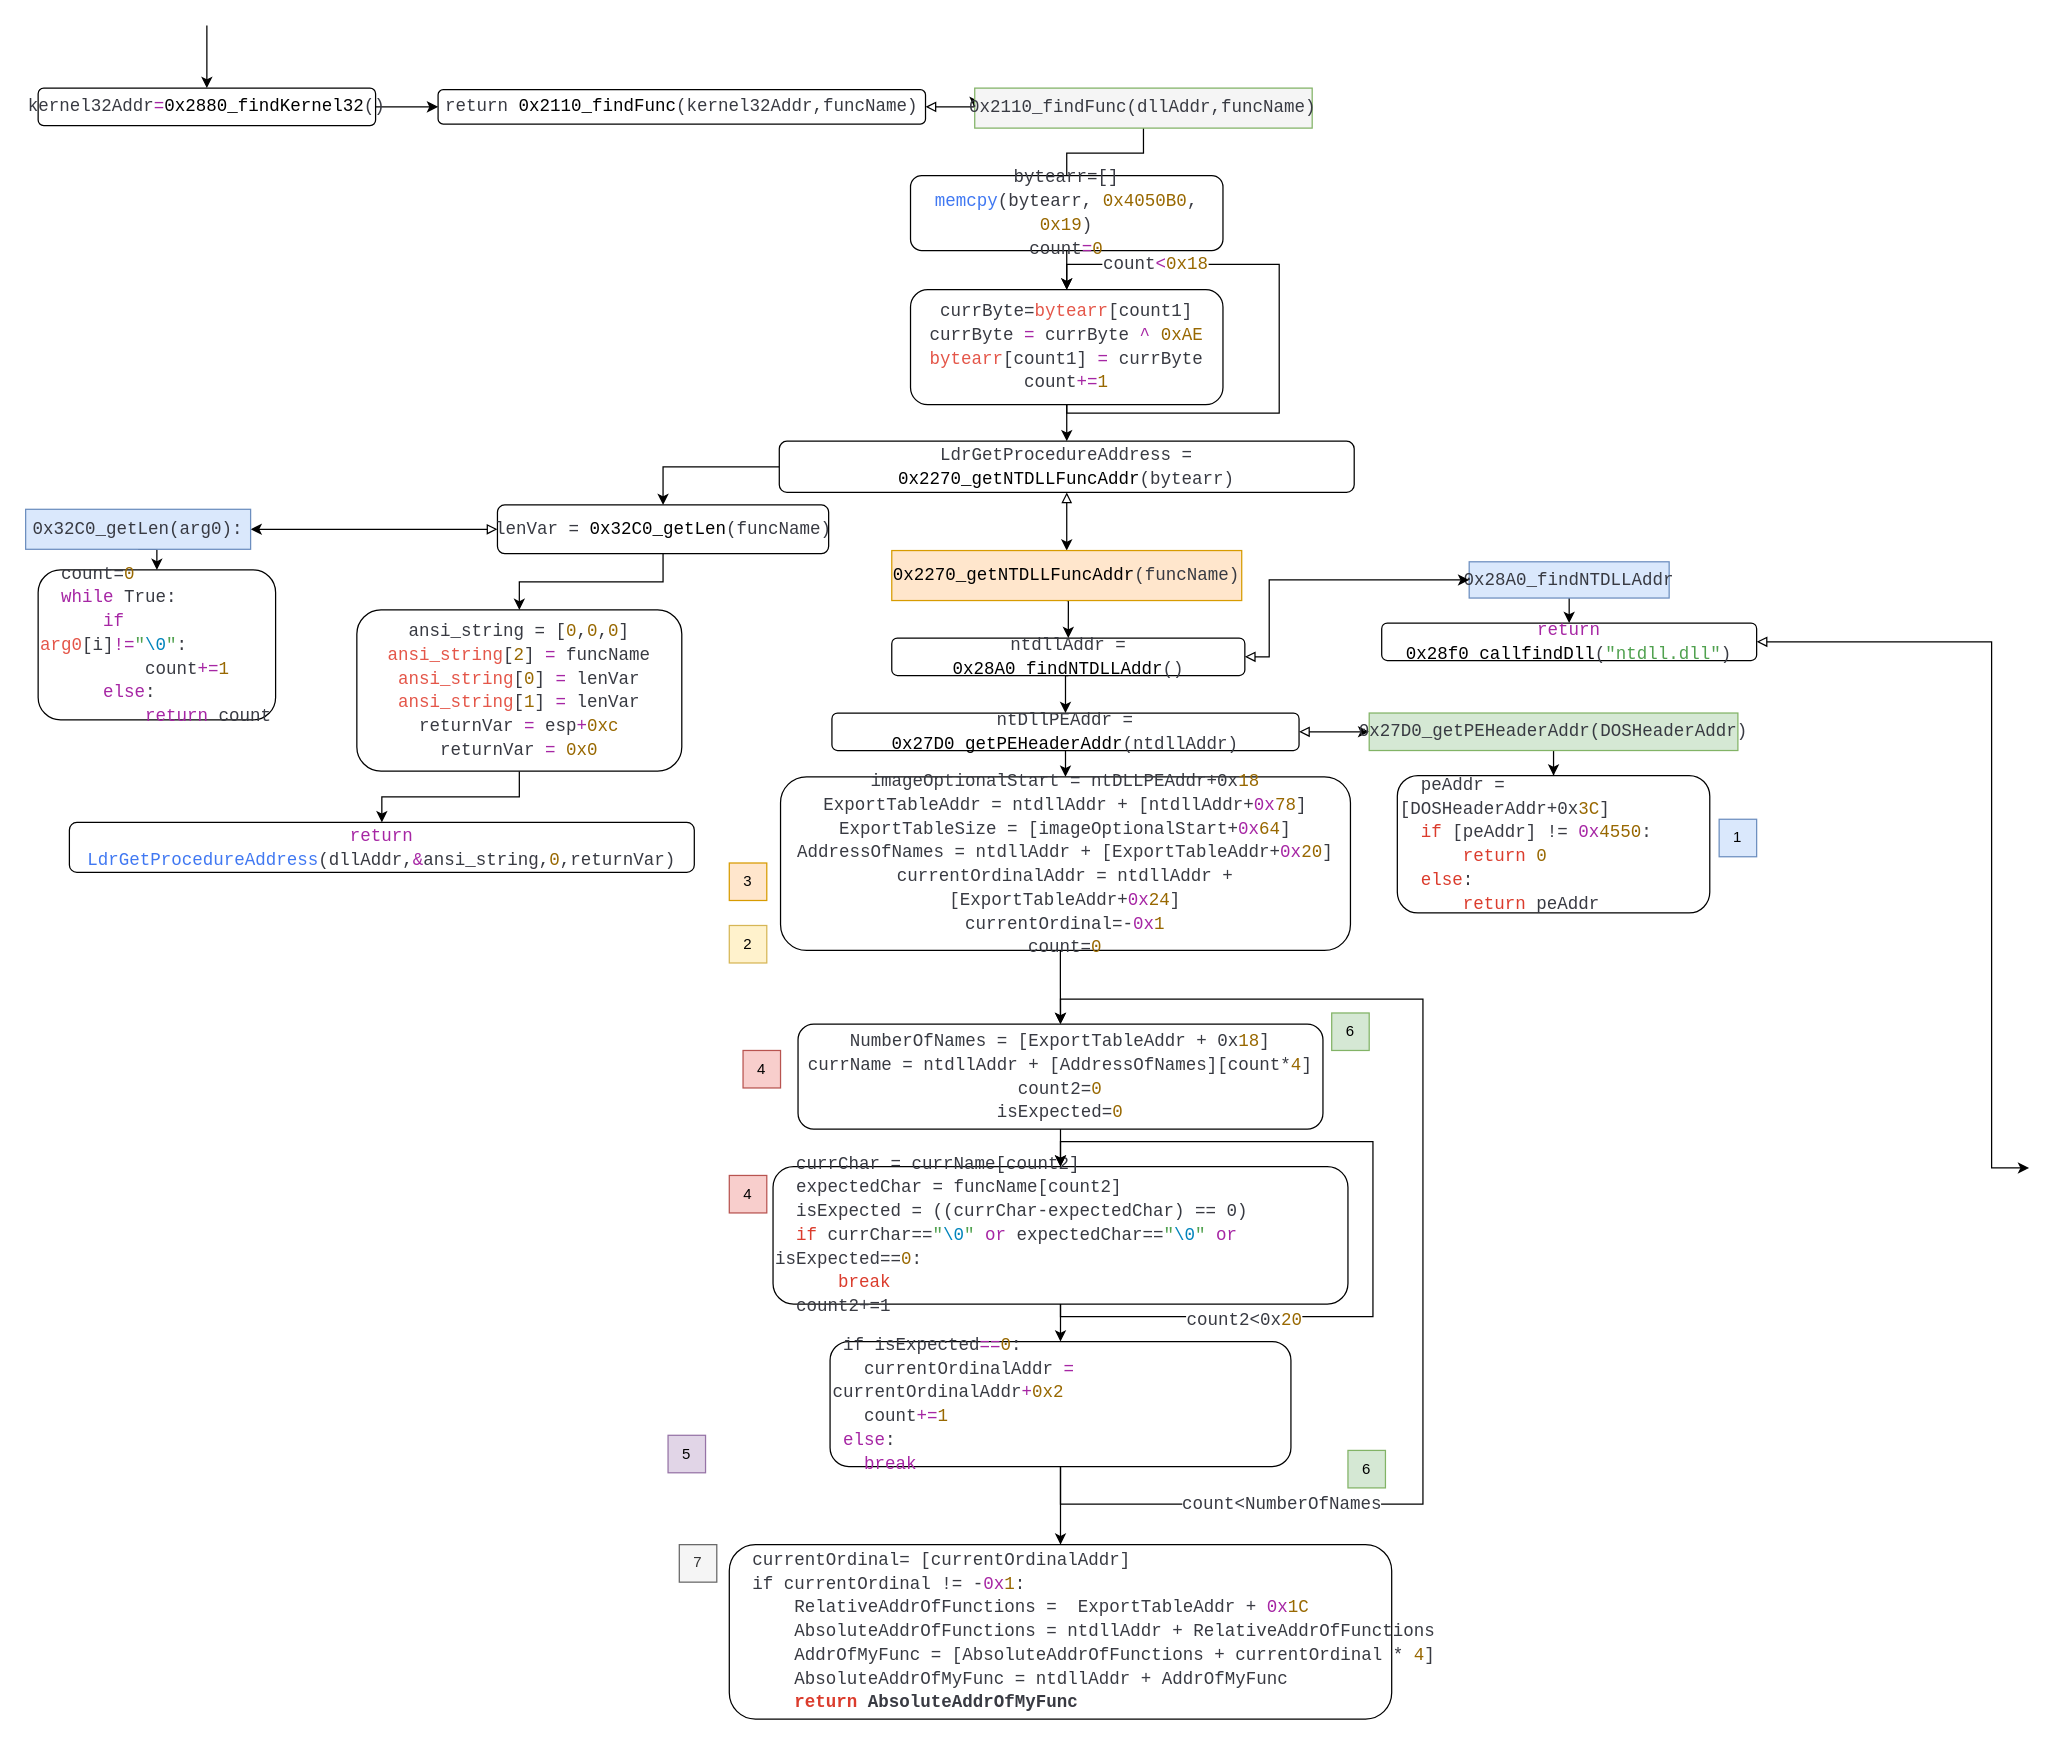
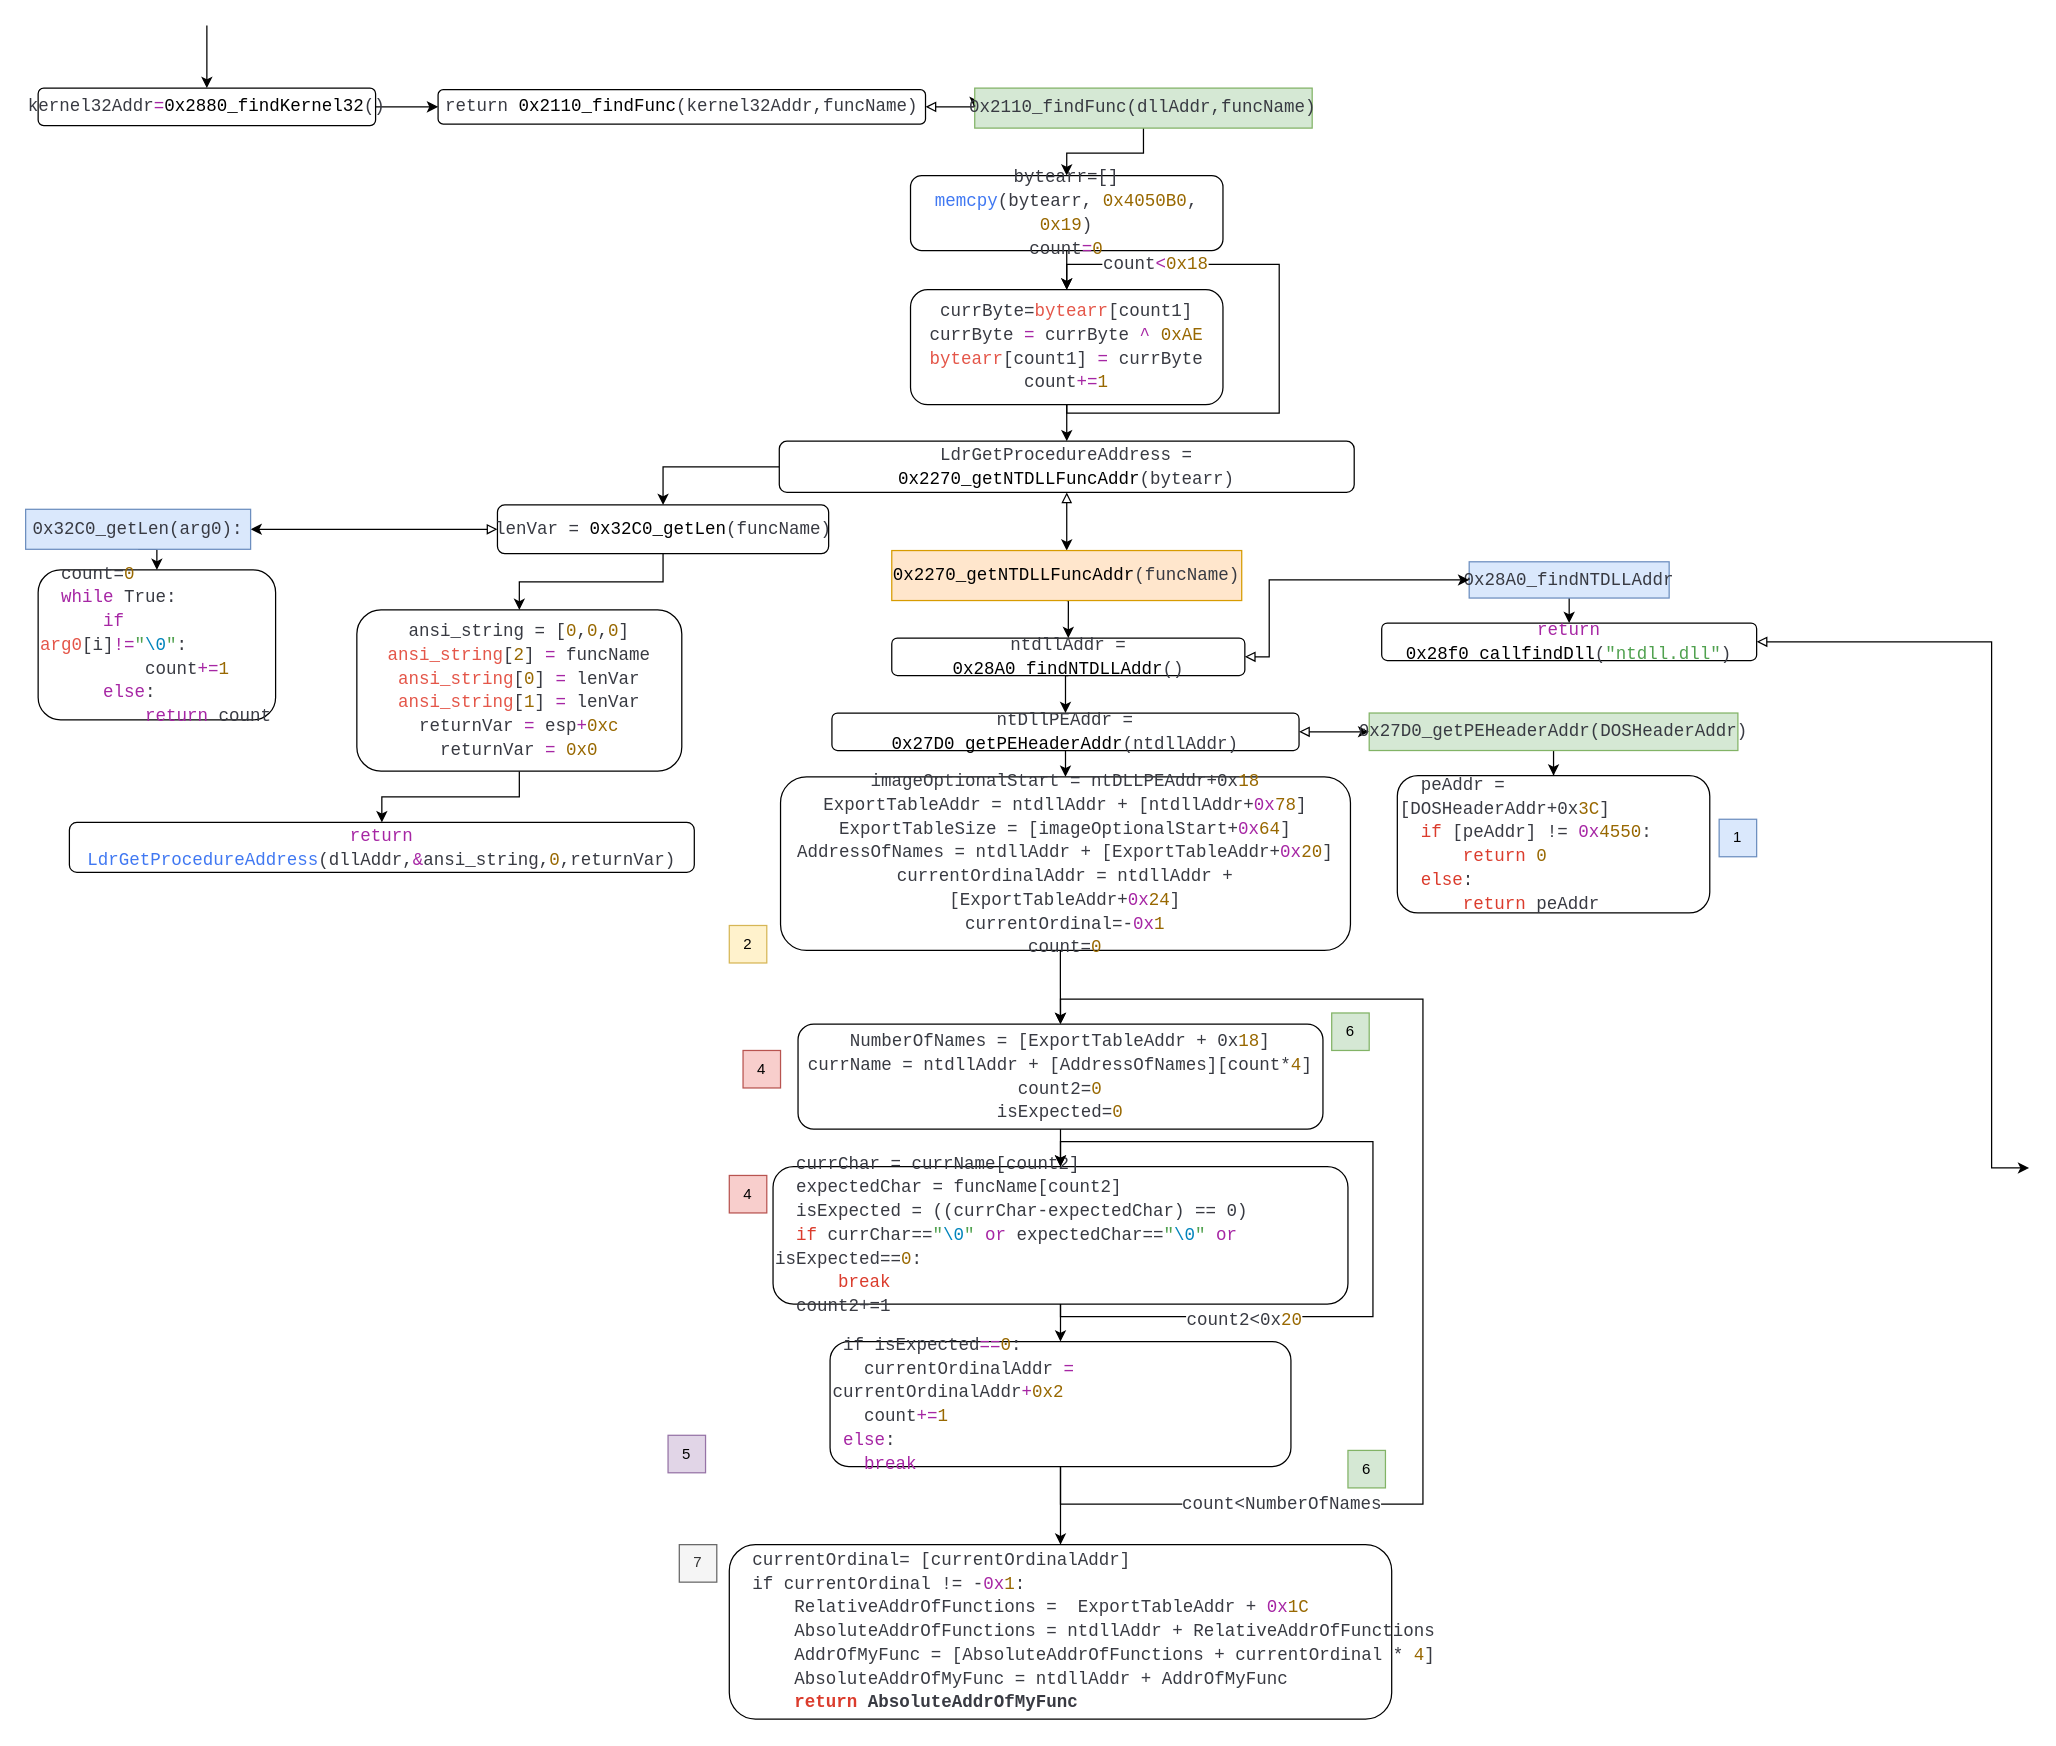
(1144, 108) -> (1144, 108)
(1067, 168) -> (1067, 166)
(748, 882) -> none
